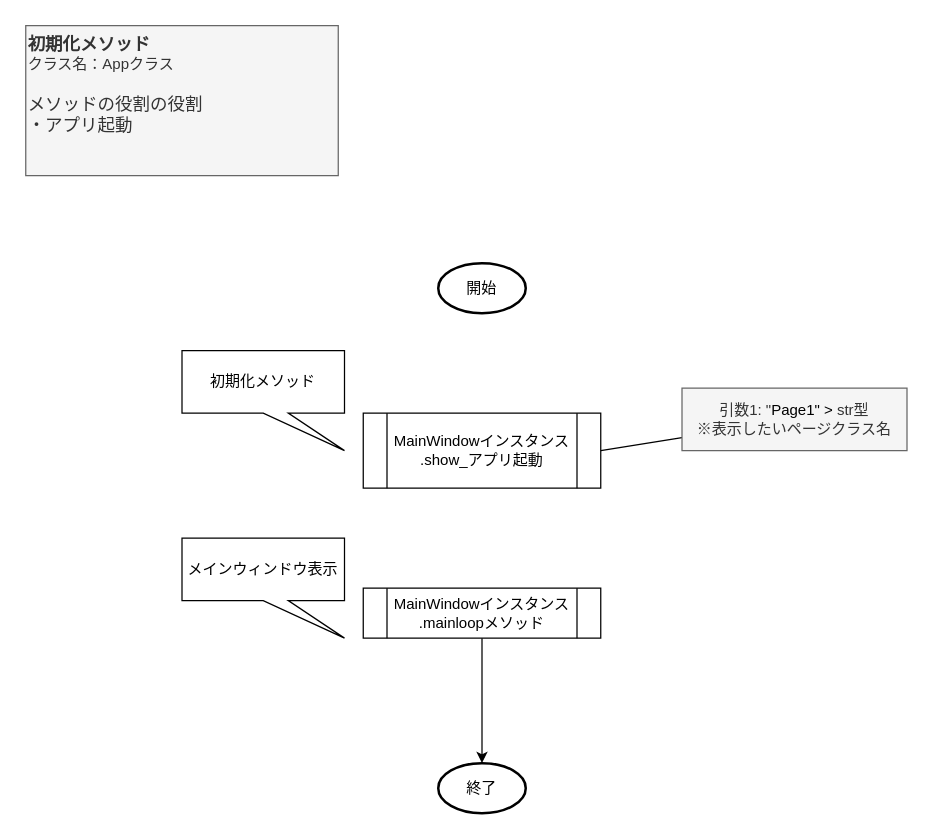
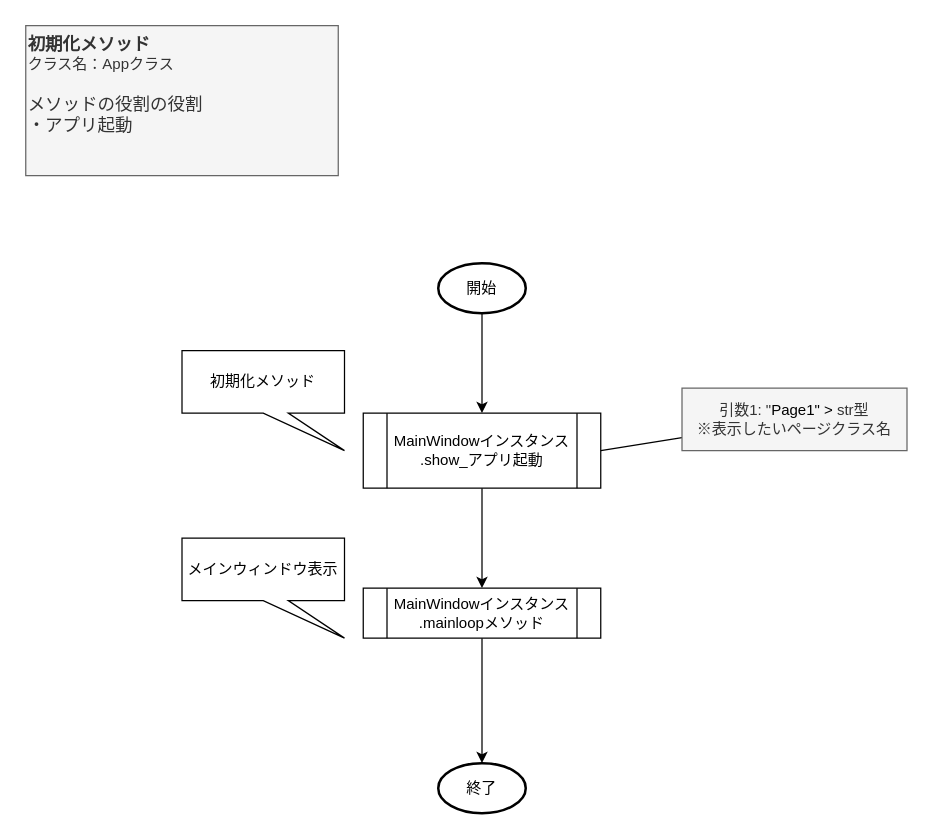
none -> (482, 359)
none -> (482, 534)
